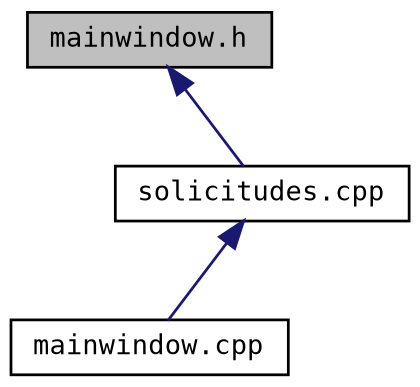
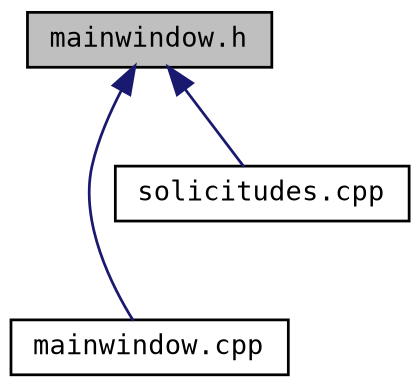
(197, 282) -> (90, 207)
